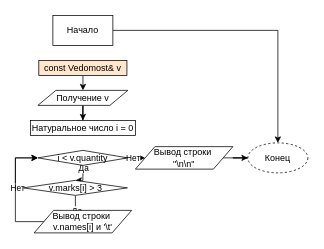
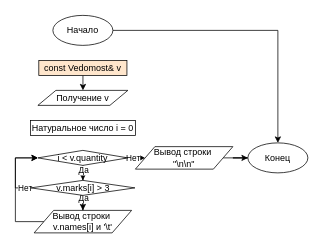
(83, 30) -> (83, 30)
(83, 115) -> none
(278, 158) -> (278, 158)
(75, 188) -> (83, 188)
